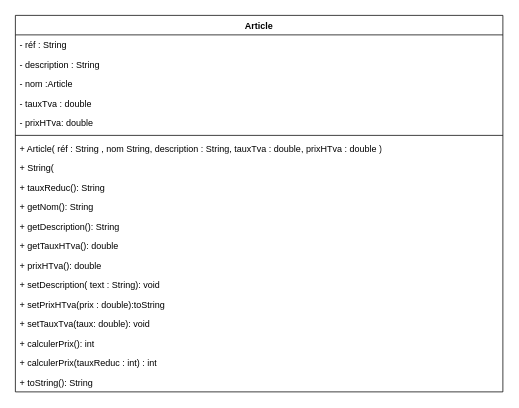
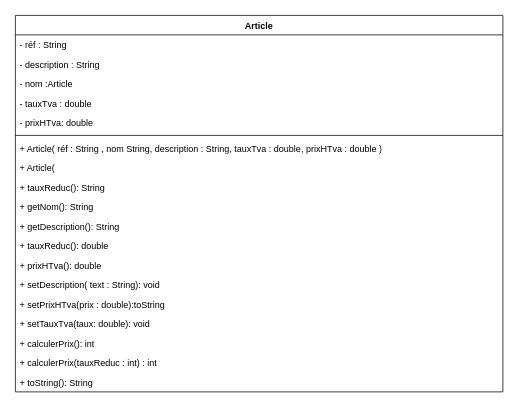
(40, 169) -> (42, 169)
(73, 247) -> (68, 247)
